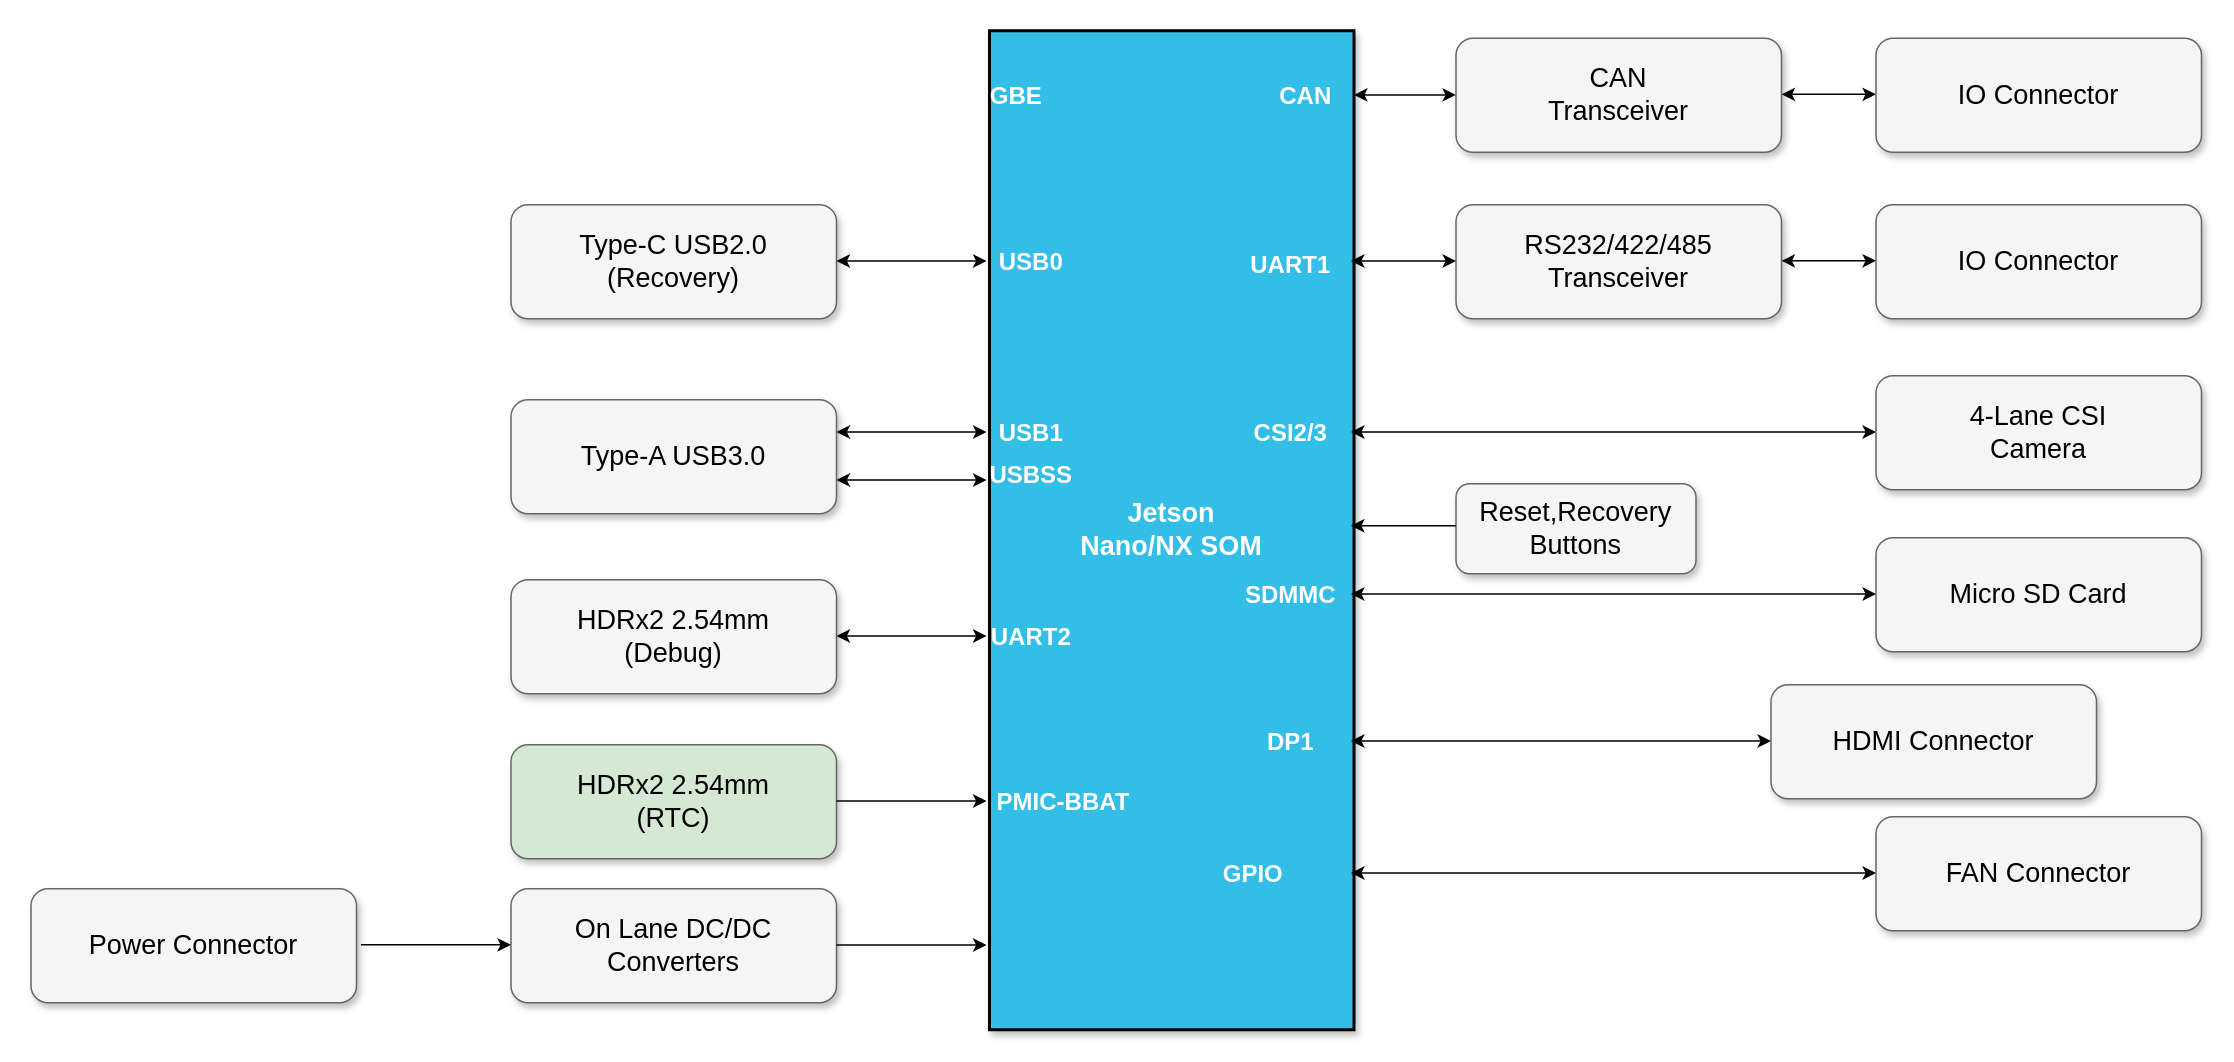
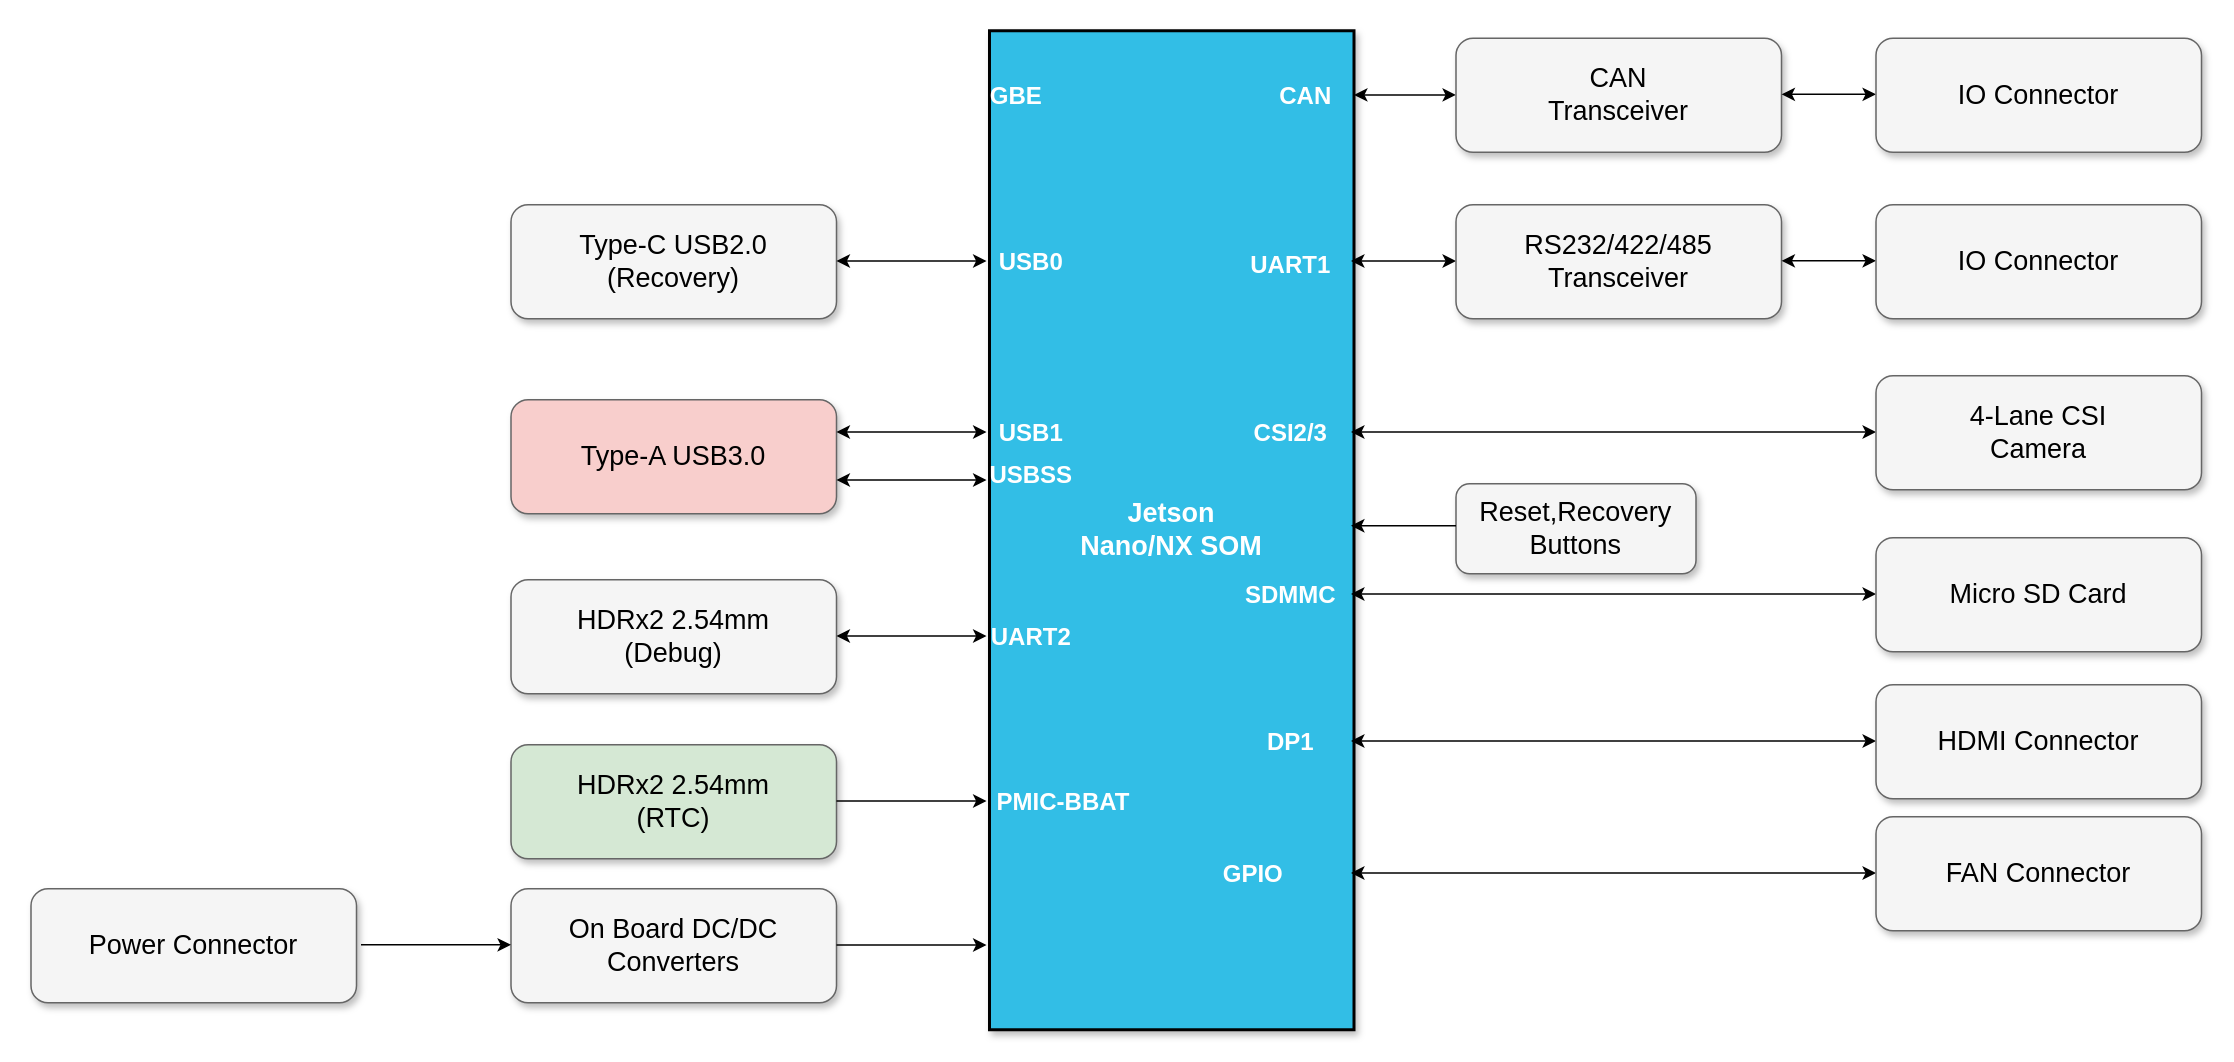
(674, 457) -> (674, 457)
(1934, 742) -> (2039, 742)
(674, 946) -> (674, 946)
